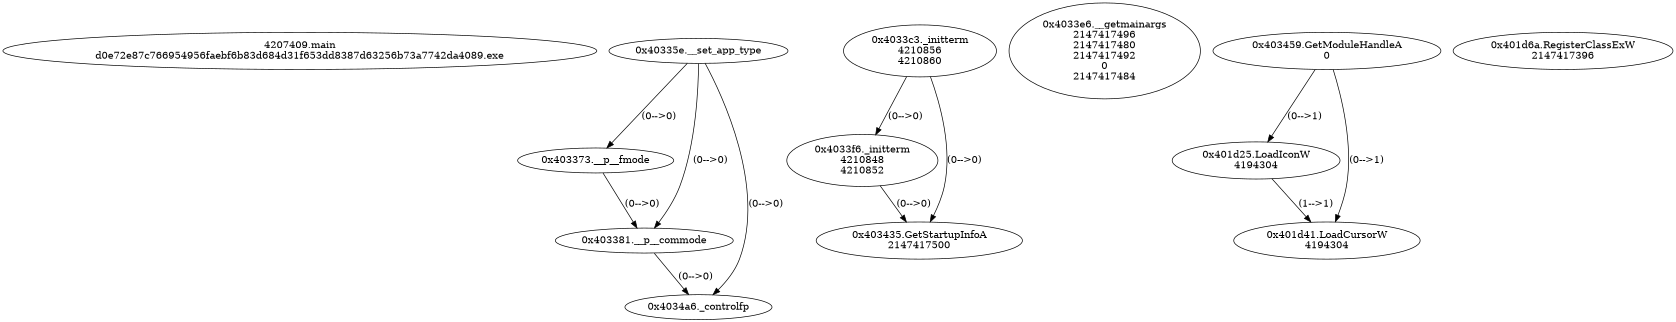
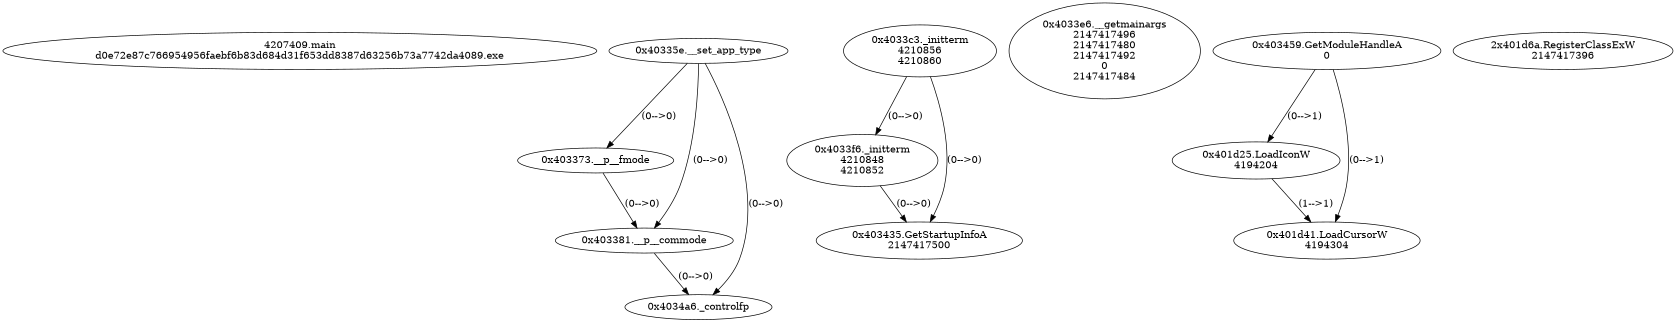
(1563, 51) -> (1563, 51)
(1256, 160) -> (1256, 160)
